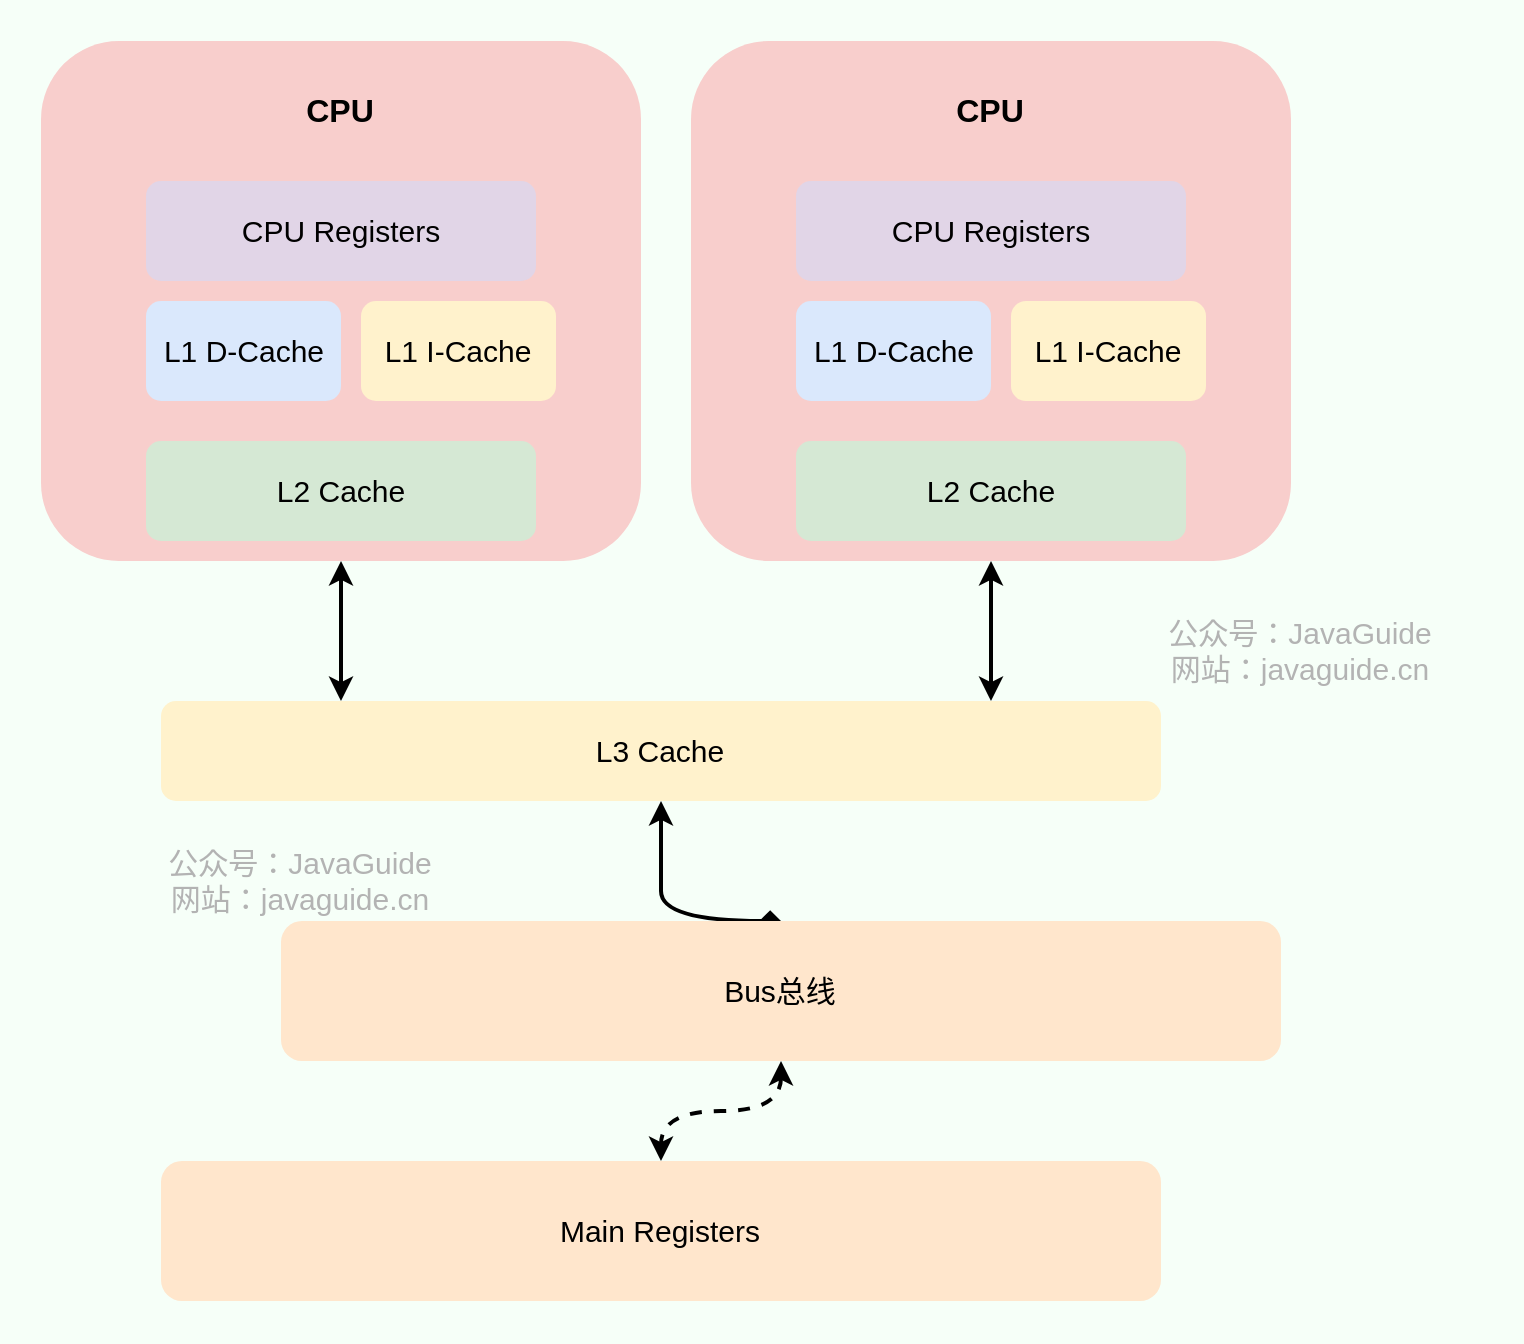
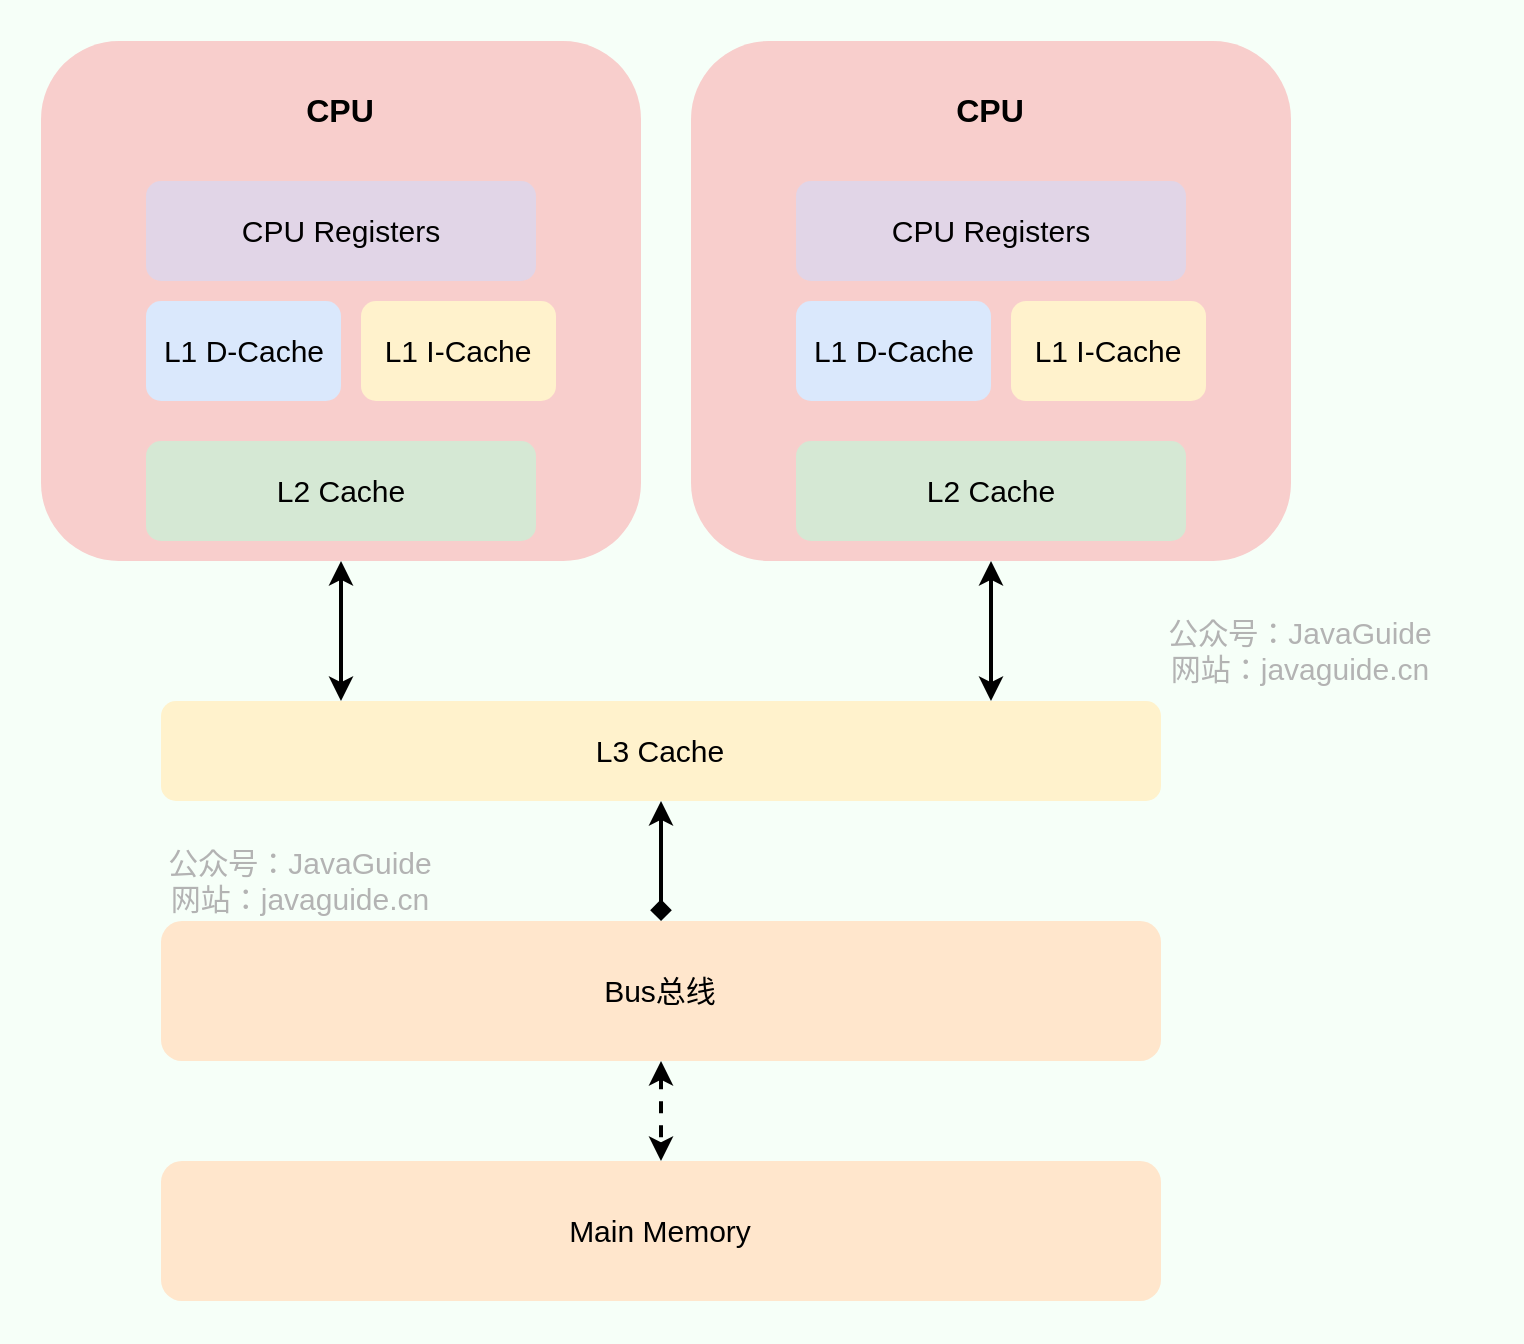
(781, 991) -> (661, 991)
(661, 1231) -> (661, 1231)
